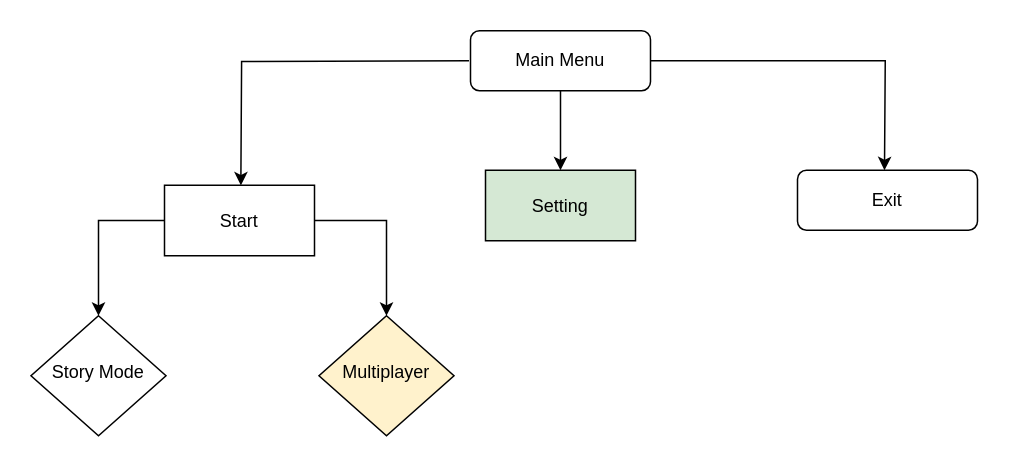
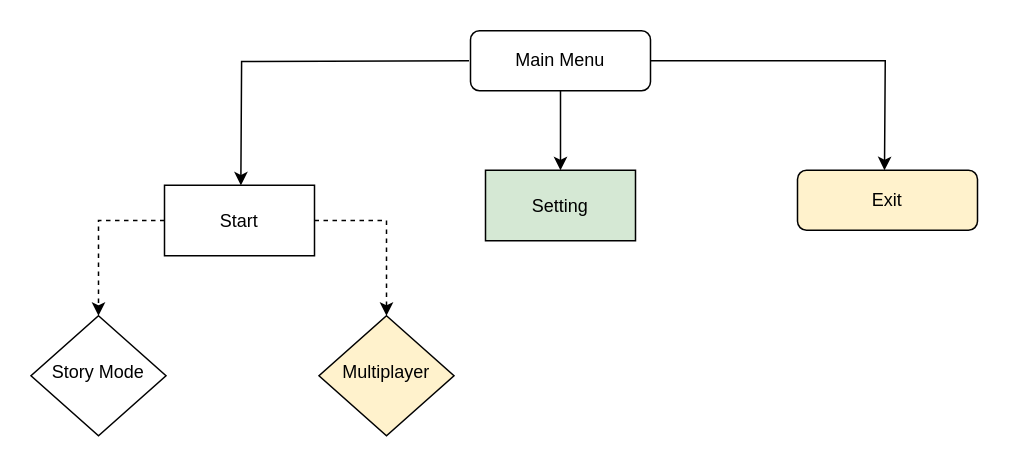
(887, 200) -> (887, 200)
(386, 227) -> (386, 227)
(98, 232) -> (98, 232)
